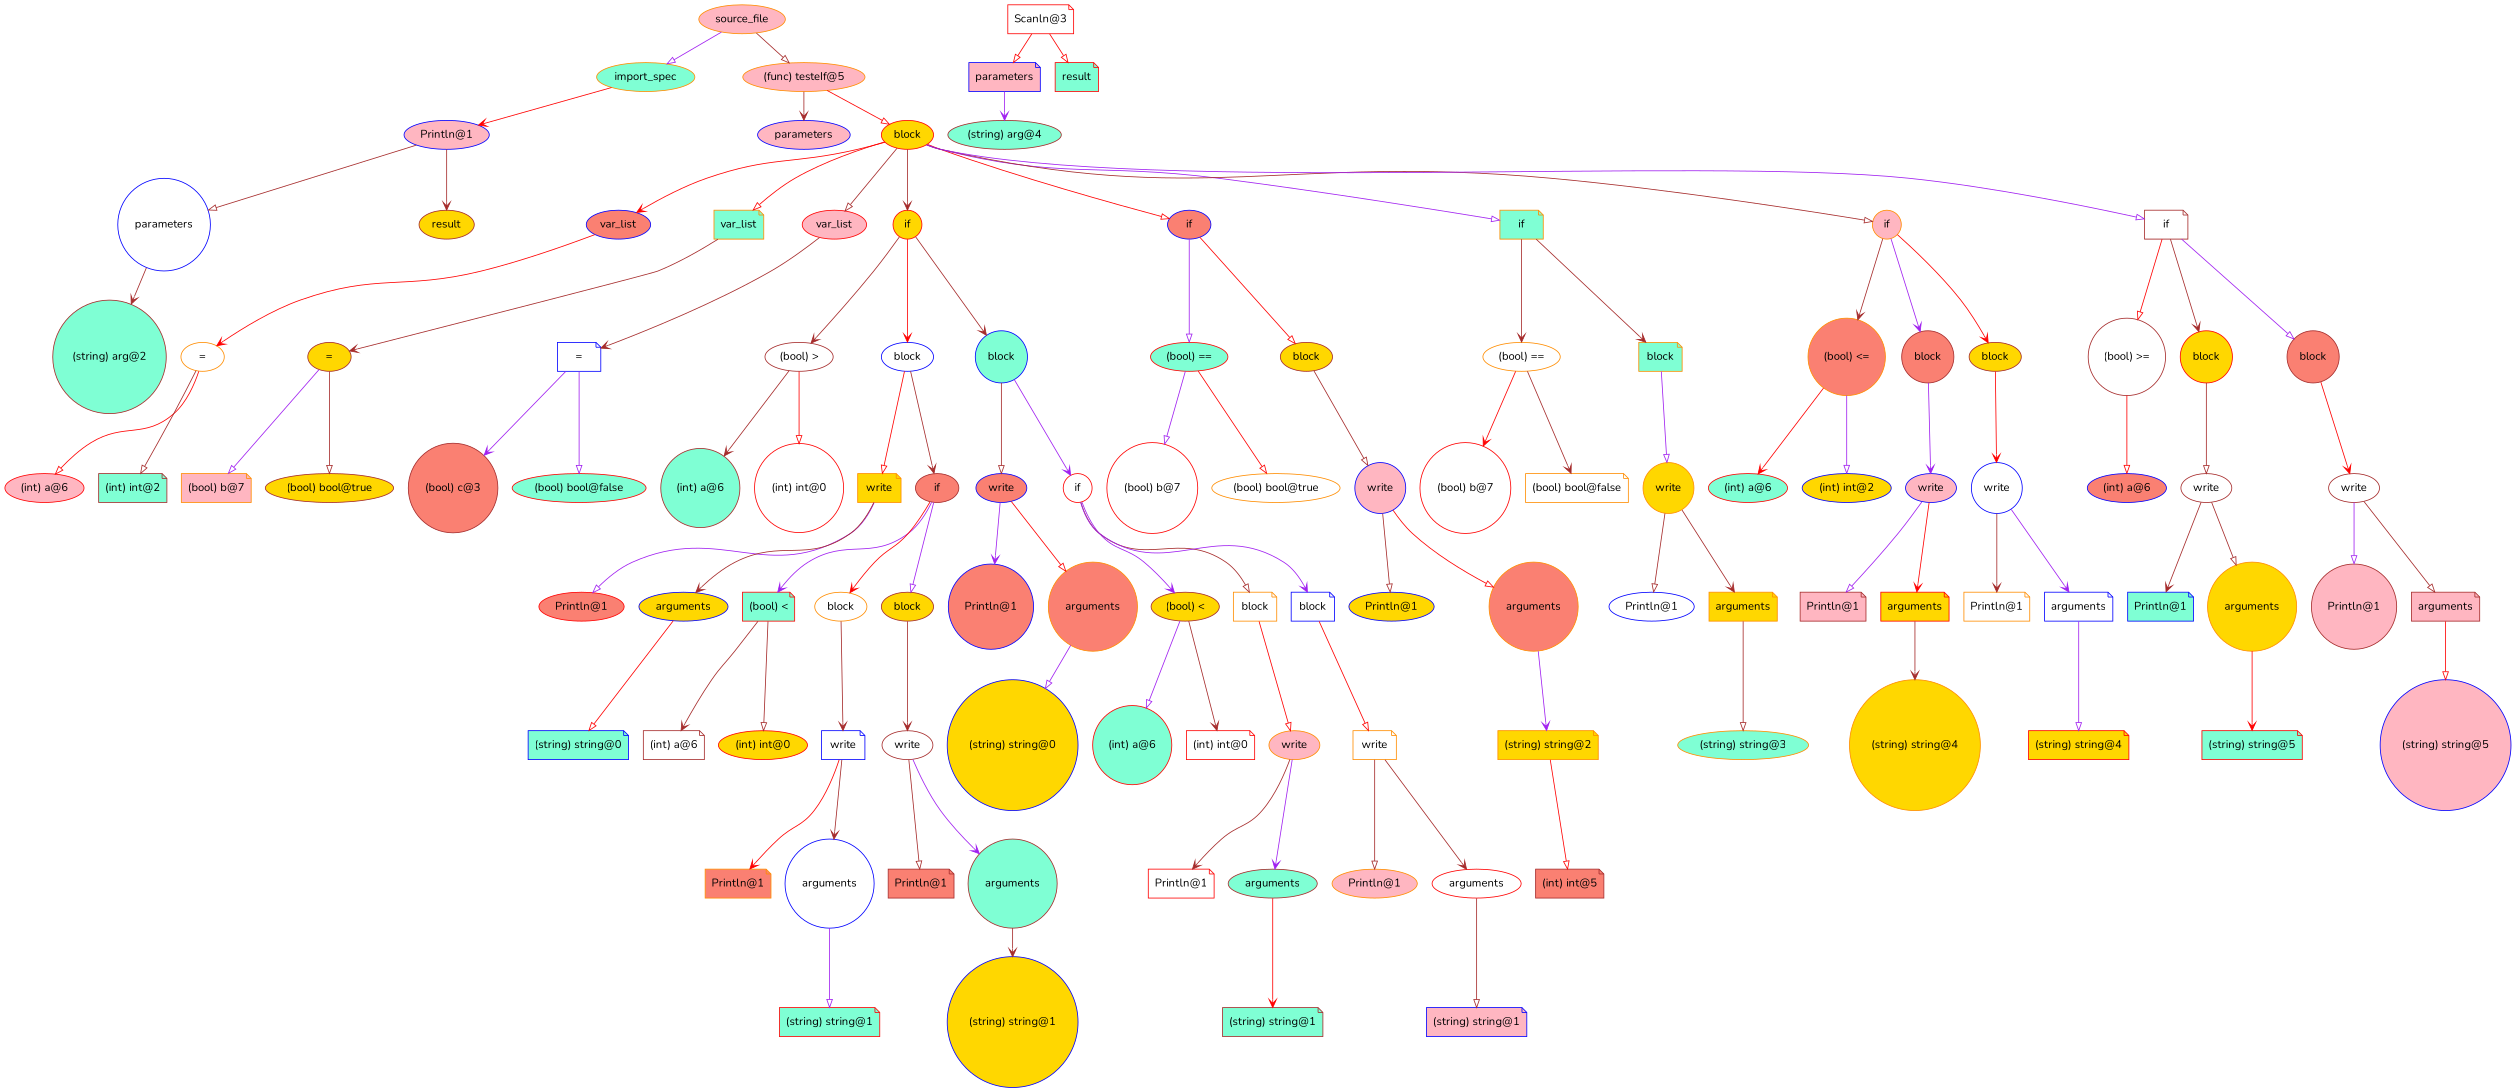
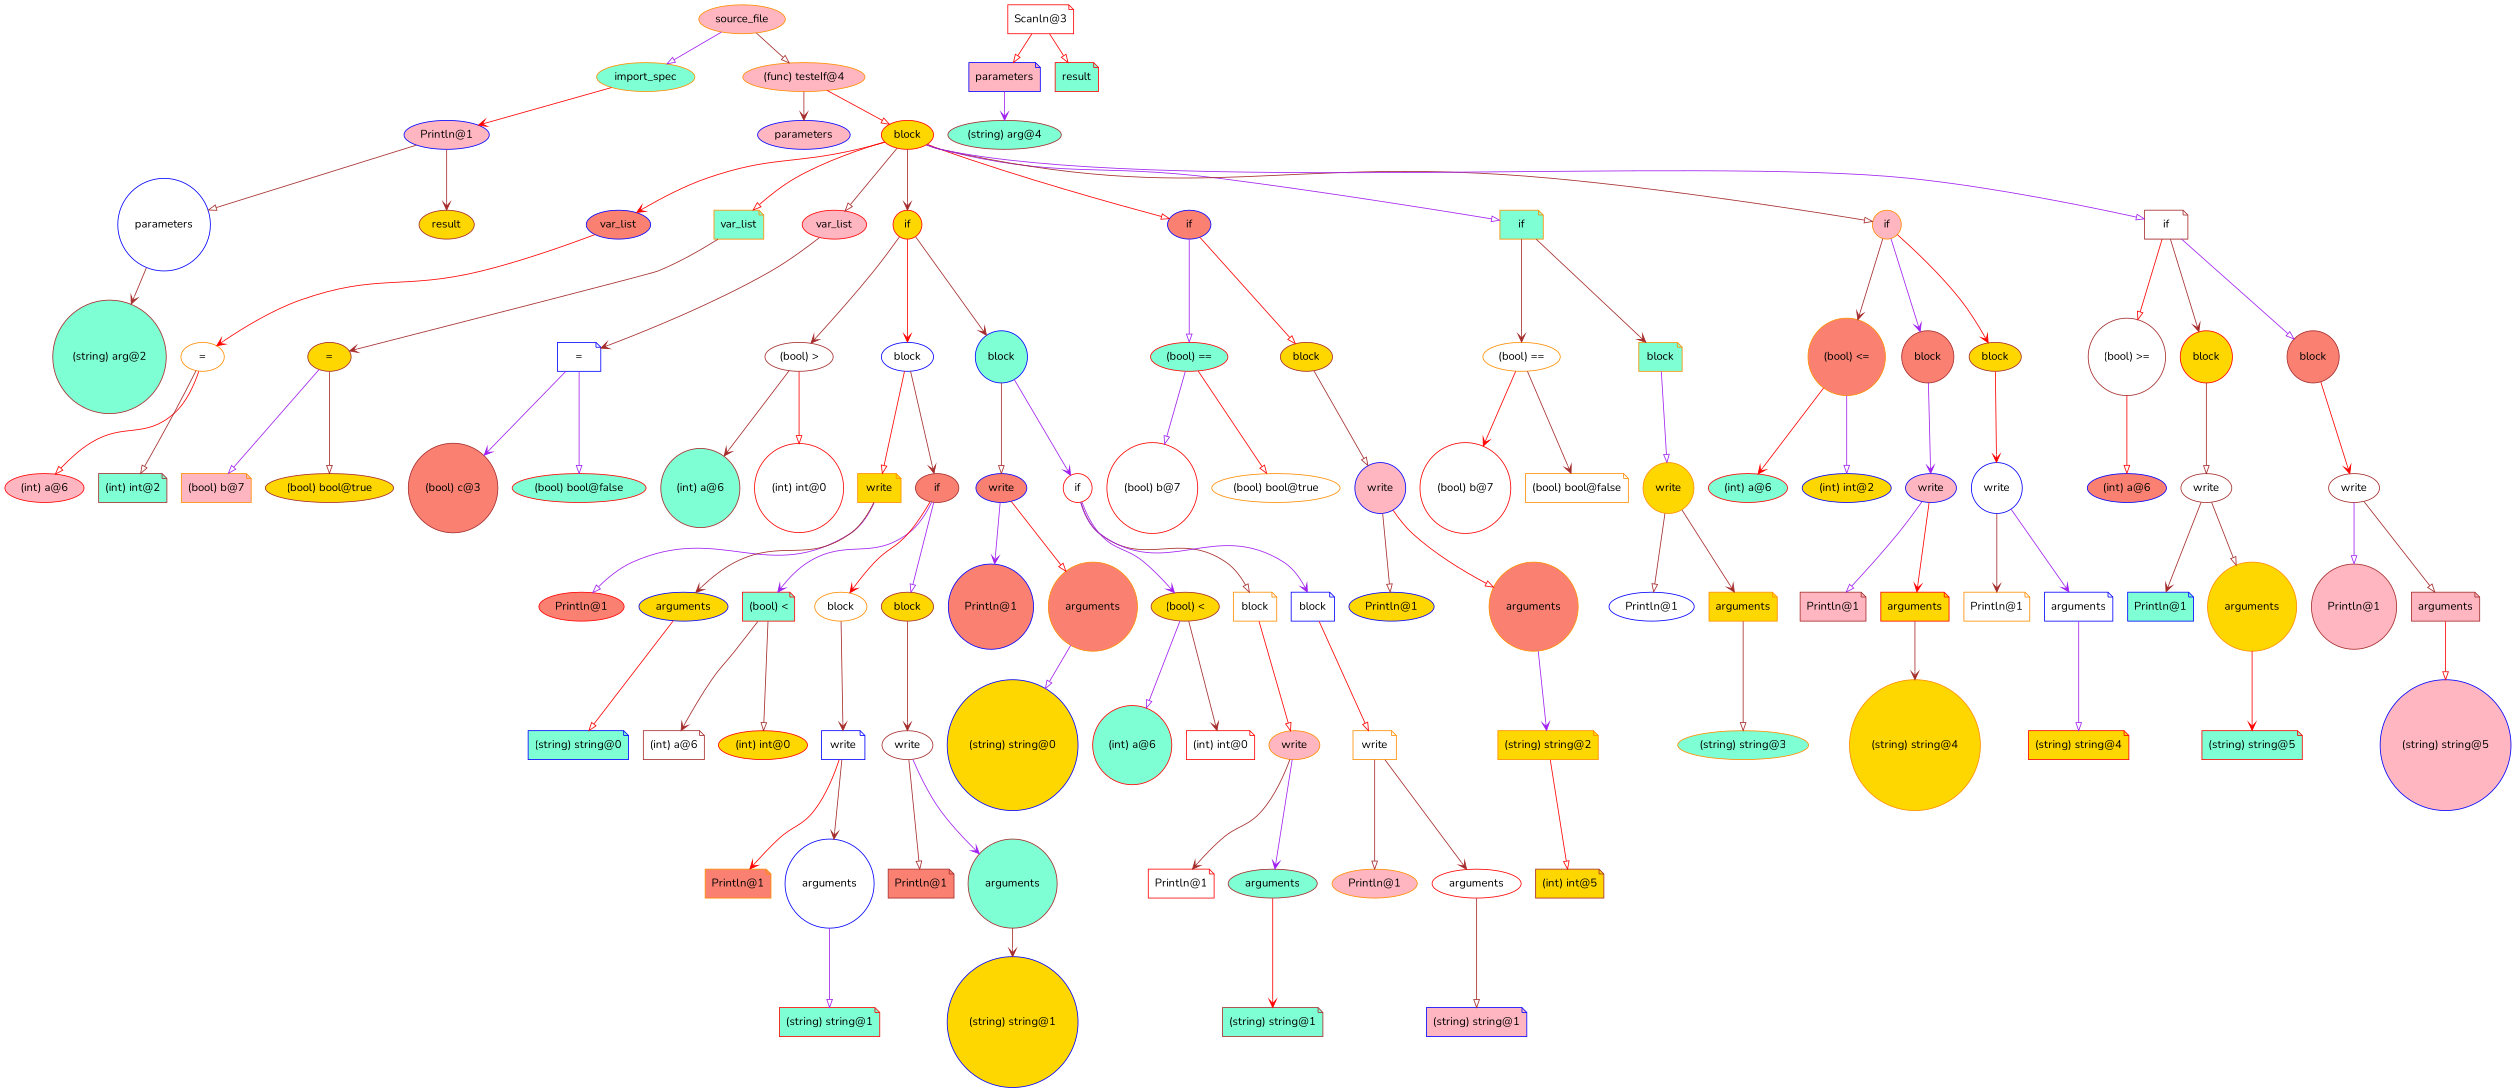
(804, 77) -> (804, 77)
(1570, 884) -> (1570, 884)
